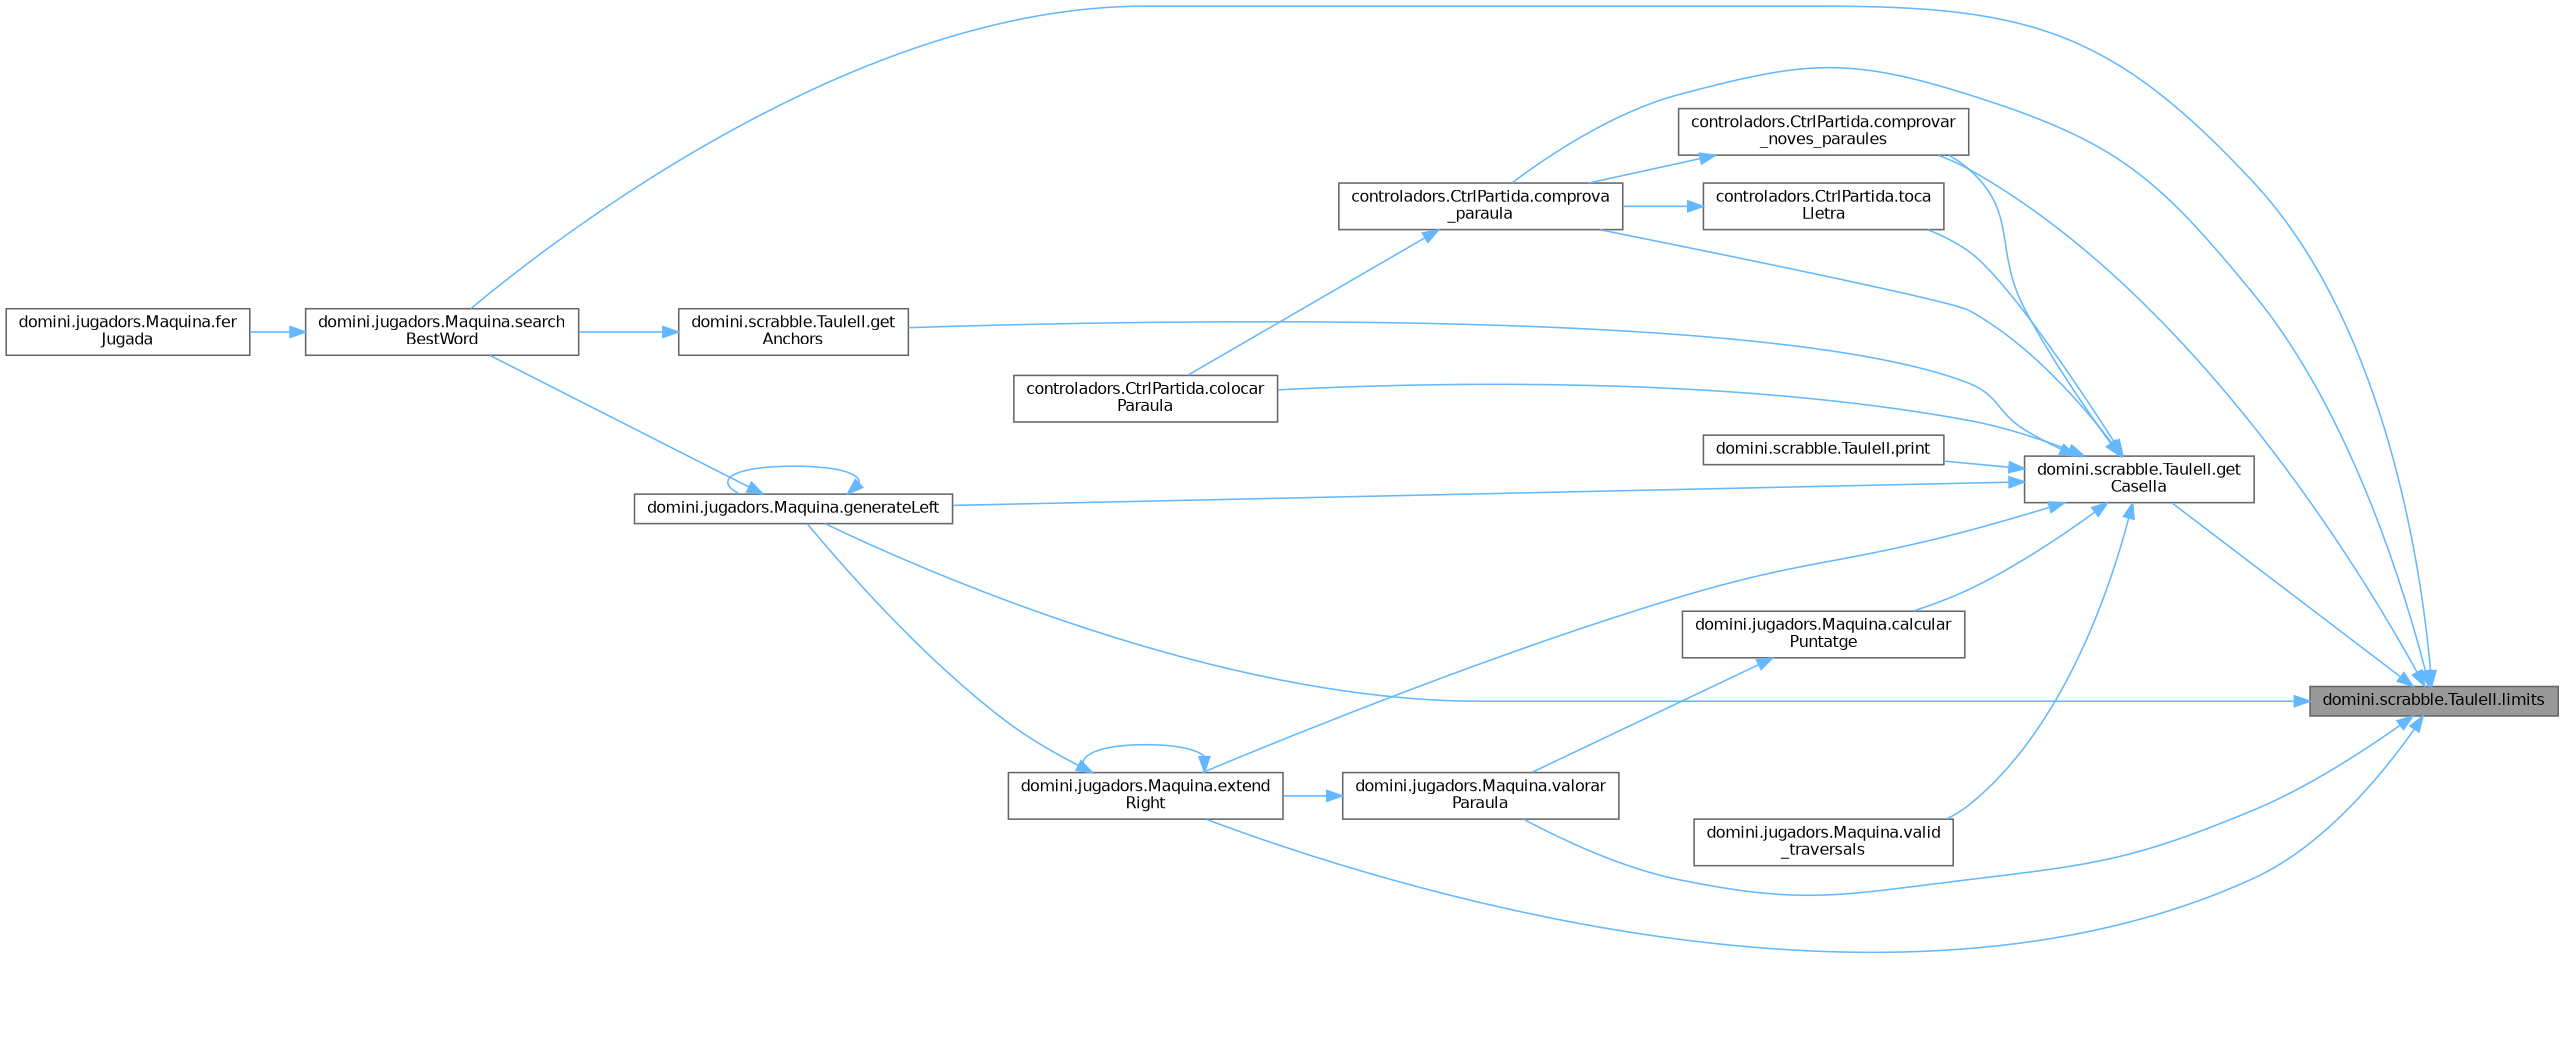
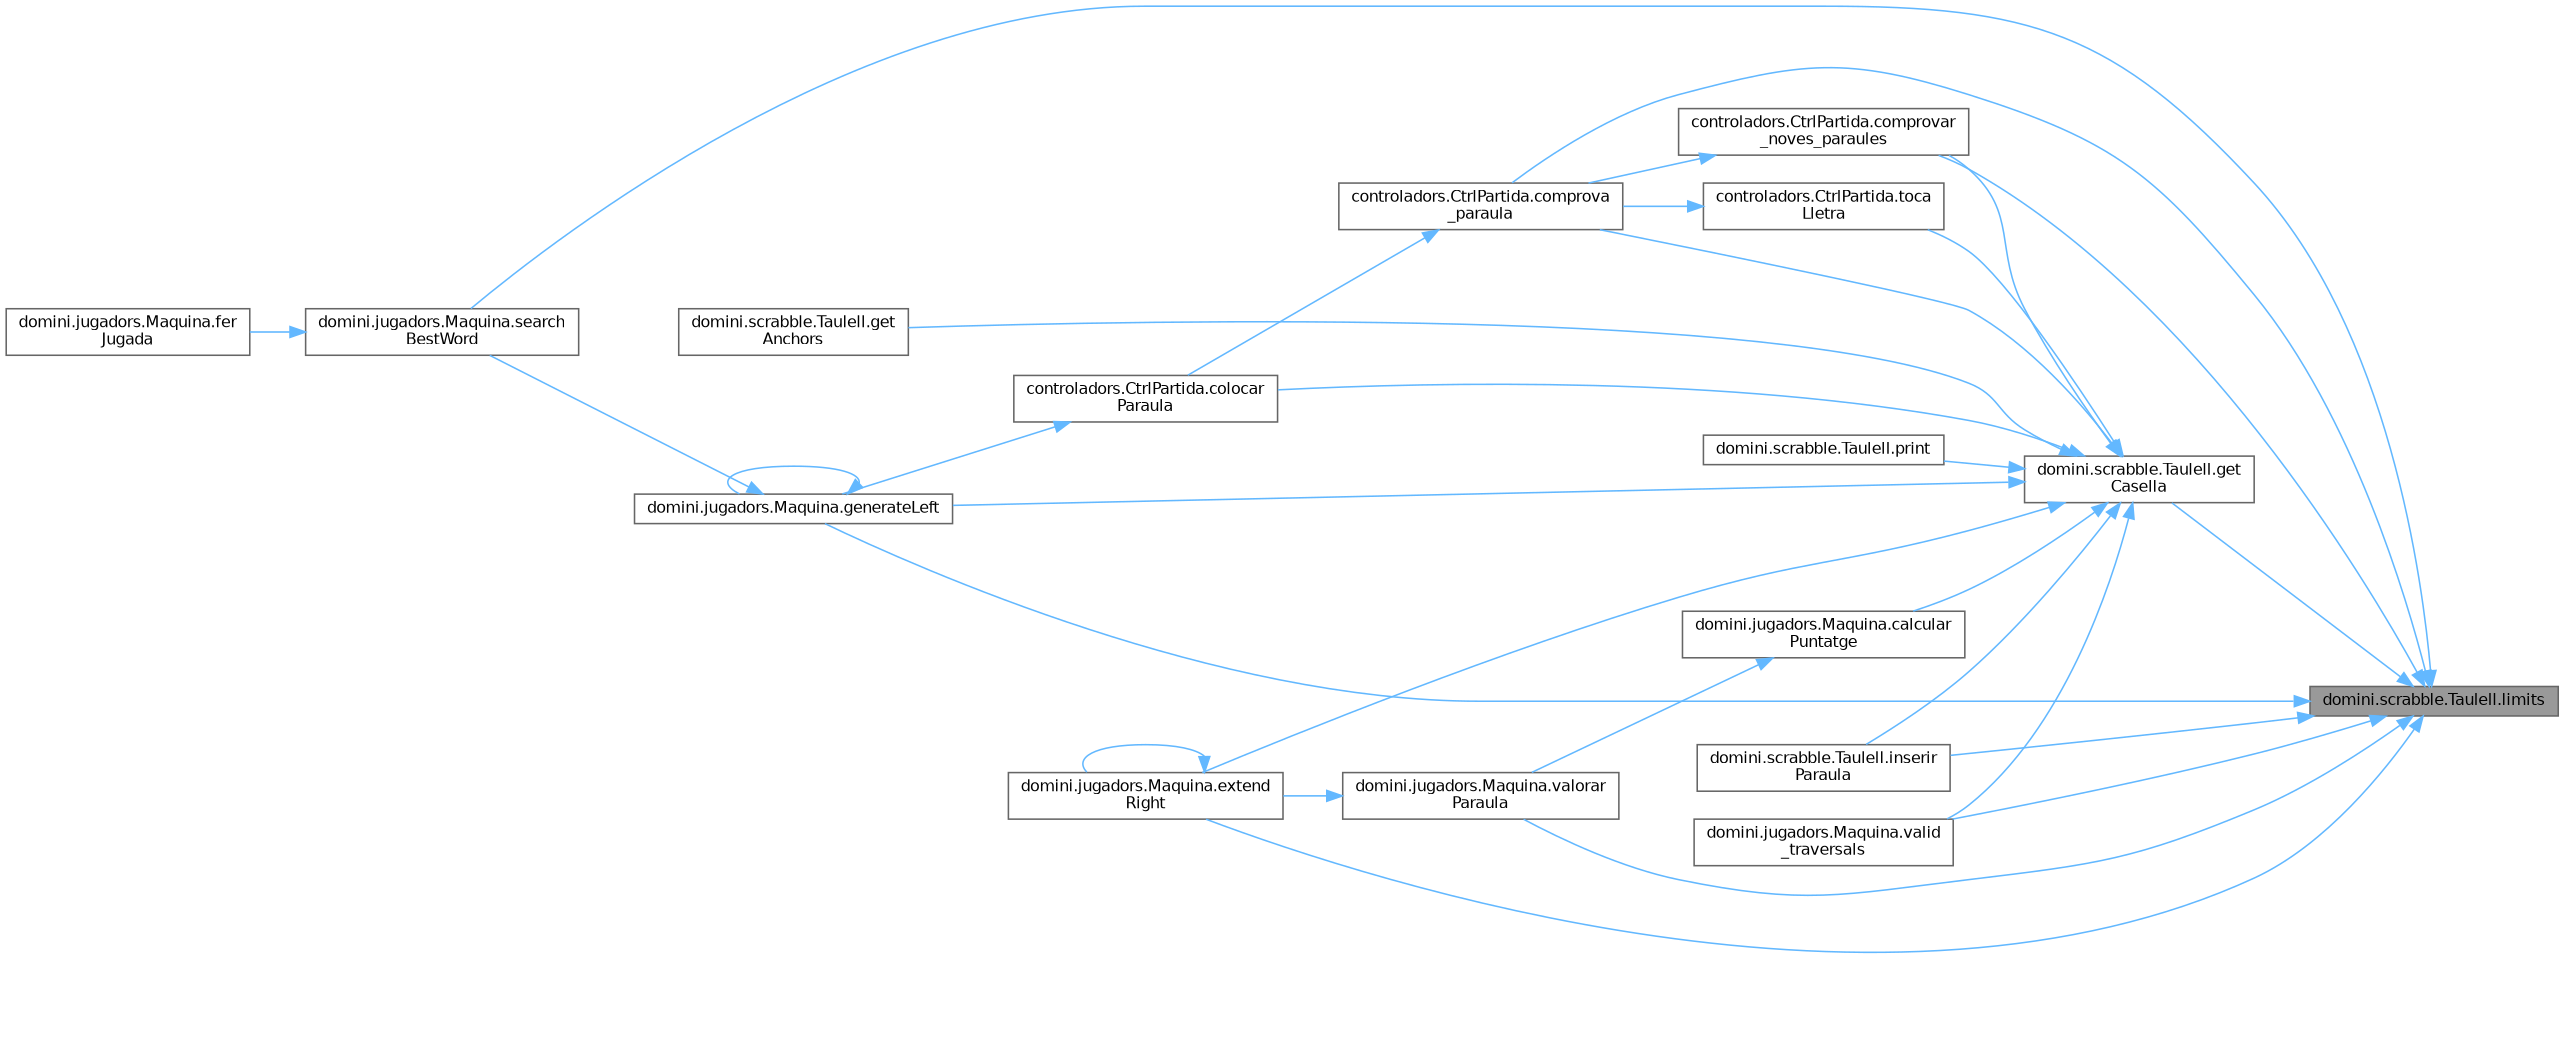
(621, 332) -> none
(932, 657) -> (949, 460)
none -> (1824, 768)
none -> (2163, 776)
